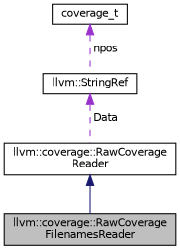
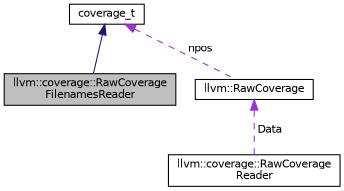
(90, 84) -> (254, 89)
(90, 200) -> (98, 54)
